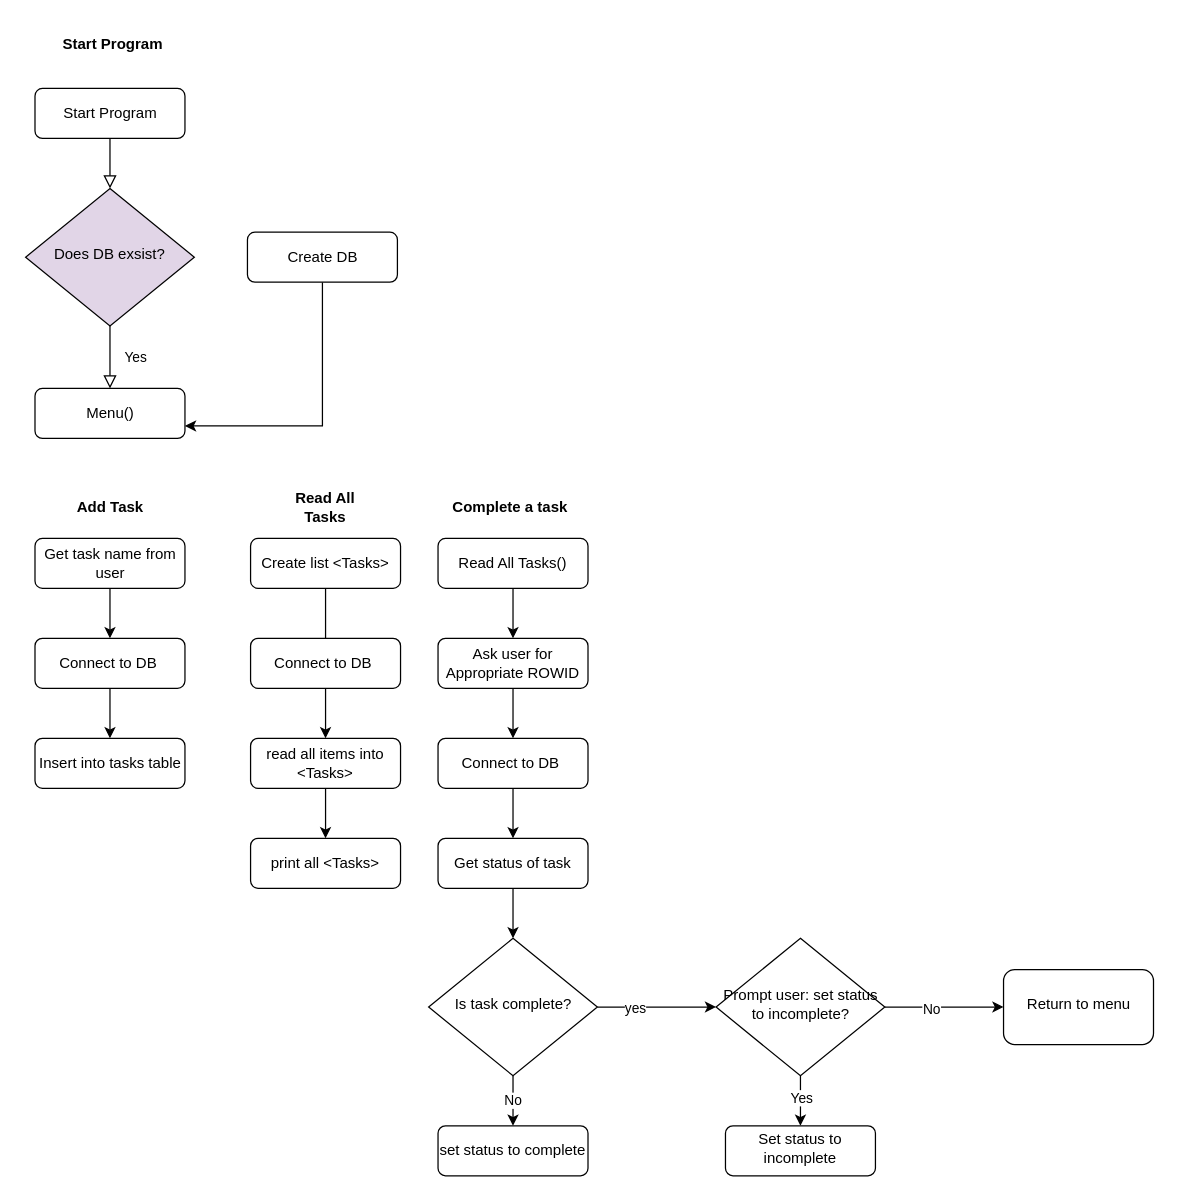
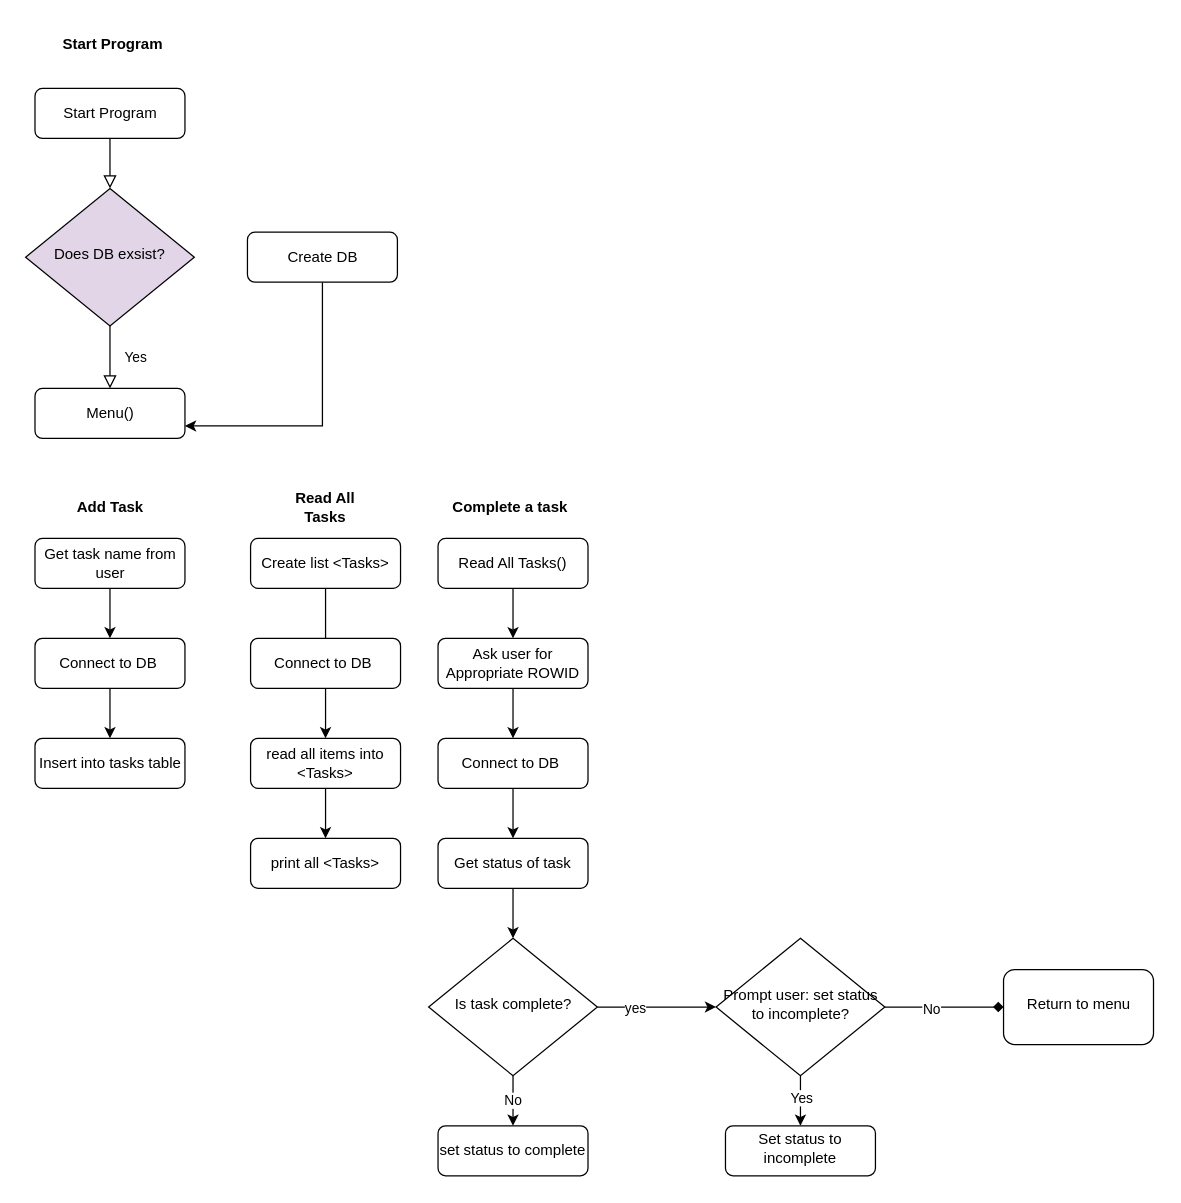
(994, 1007) -> (993, 1007)
